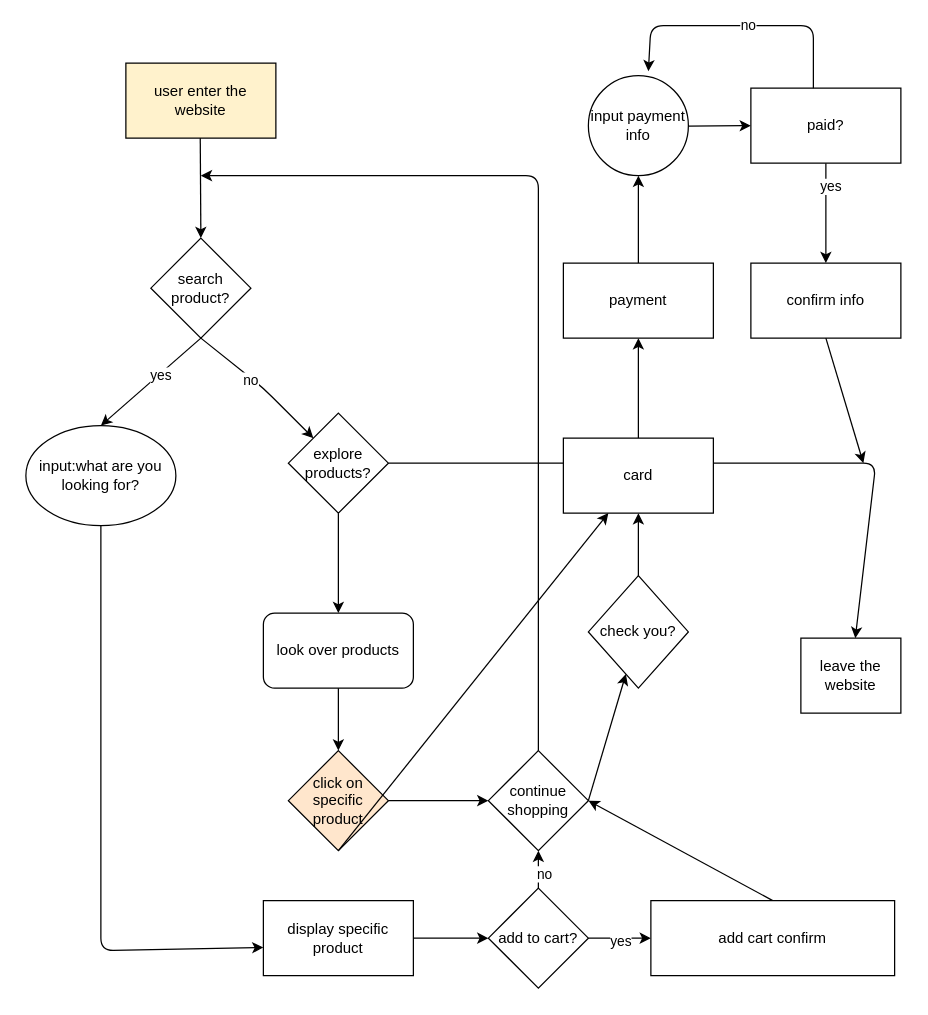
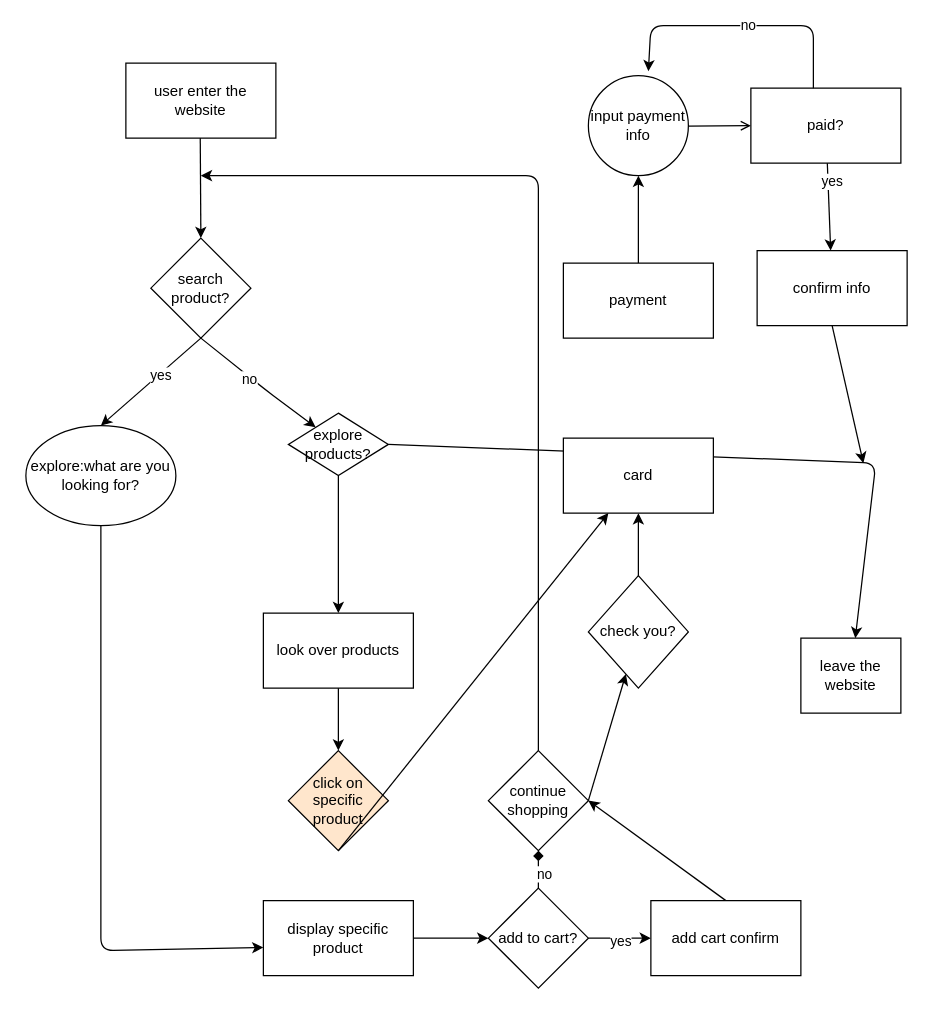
(201, 101) -> (201, 101)
(741, 126) -> (743, 126)
(826, 301) -> (832, 288)
(638, 392) -> none
(338, 463) -> (338, 444)
(101, 476) -> (101, 476)
(338, 651) -> (338, 651)
(434, 801) -> none
(538, 861) -> (538, 861)
(773, 938) -> (726, 938)
